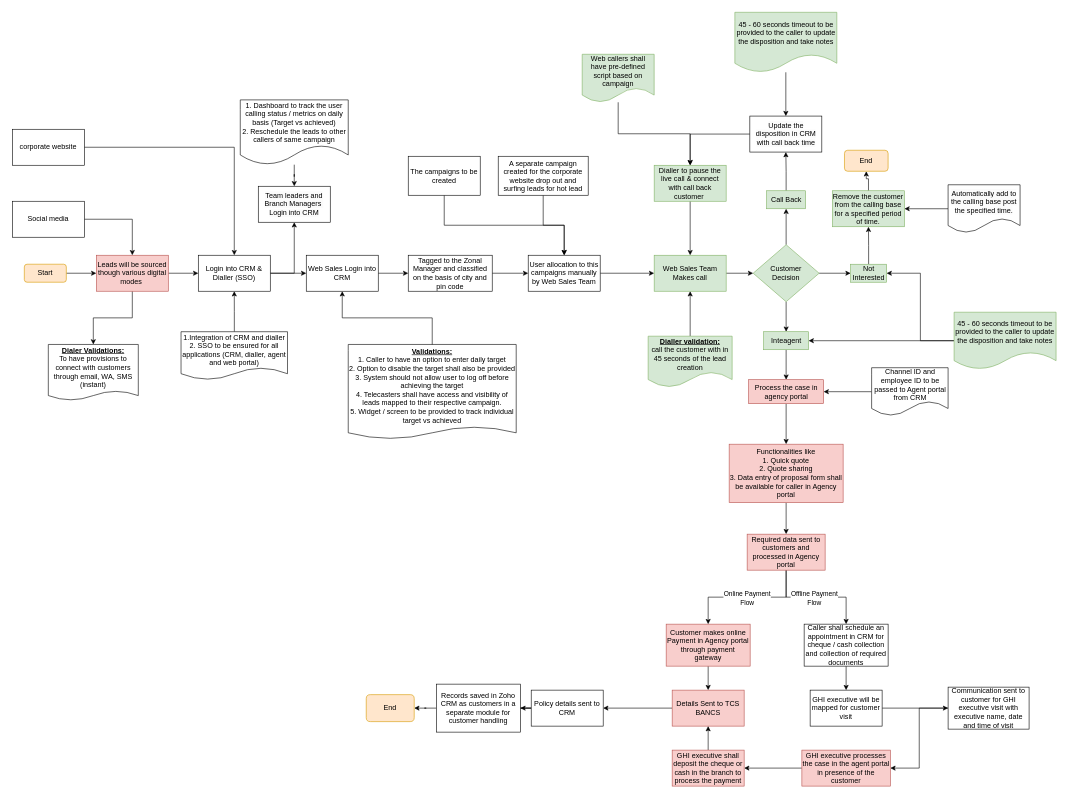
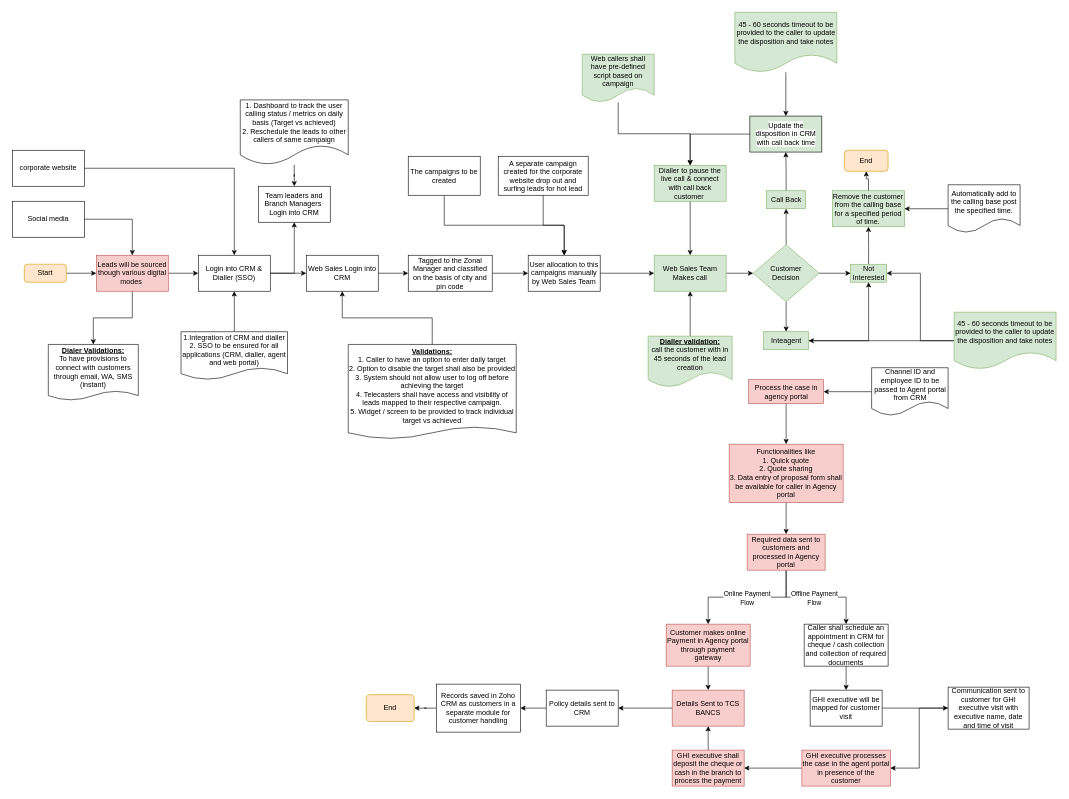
(786, 134) -> (786, 134)
(48, 147) -> (48, 168)
(786, 374) -> (869, 312)
(567, 708) -> (582, 708)
